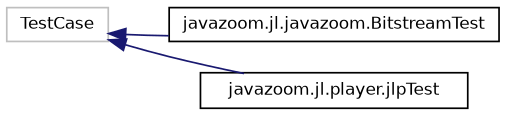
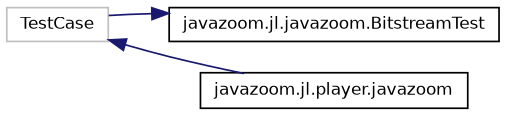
(147, 35) -> (130, 14)
(334, 91) -> (334, 91)
